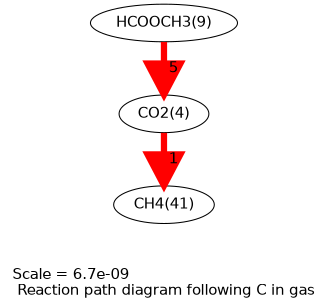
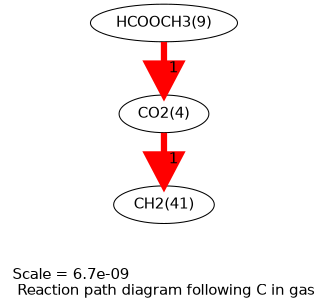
(171, 68) -> (171, 68)
(164, 205) -> (164, 205)
